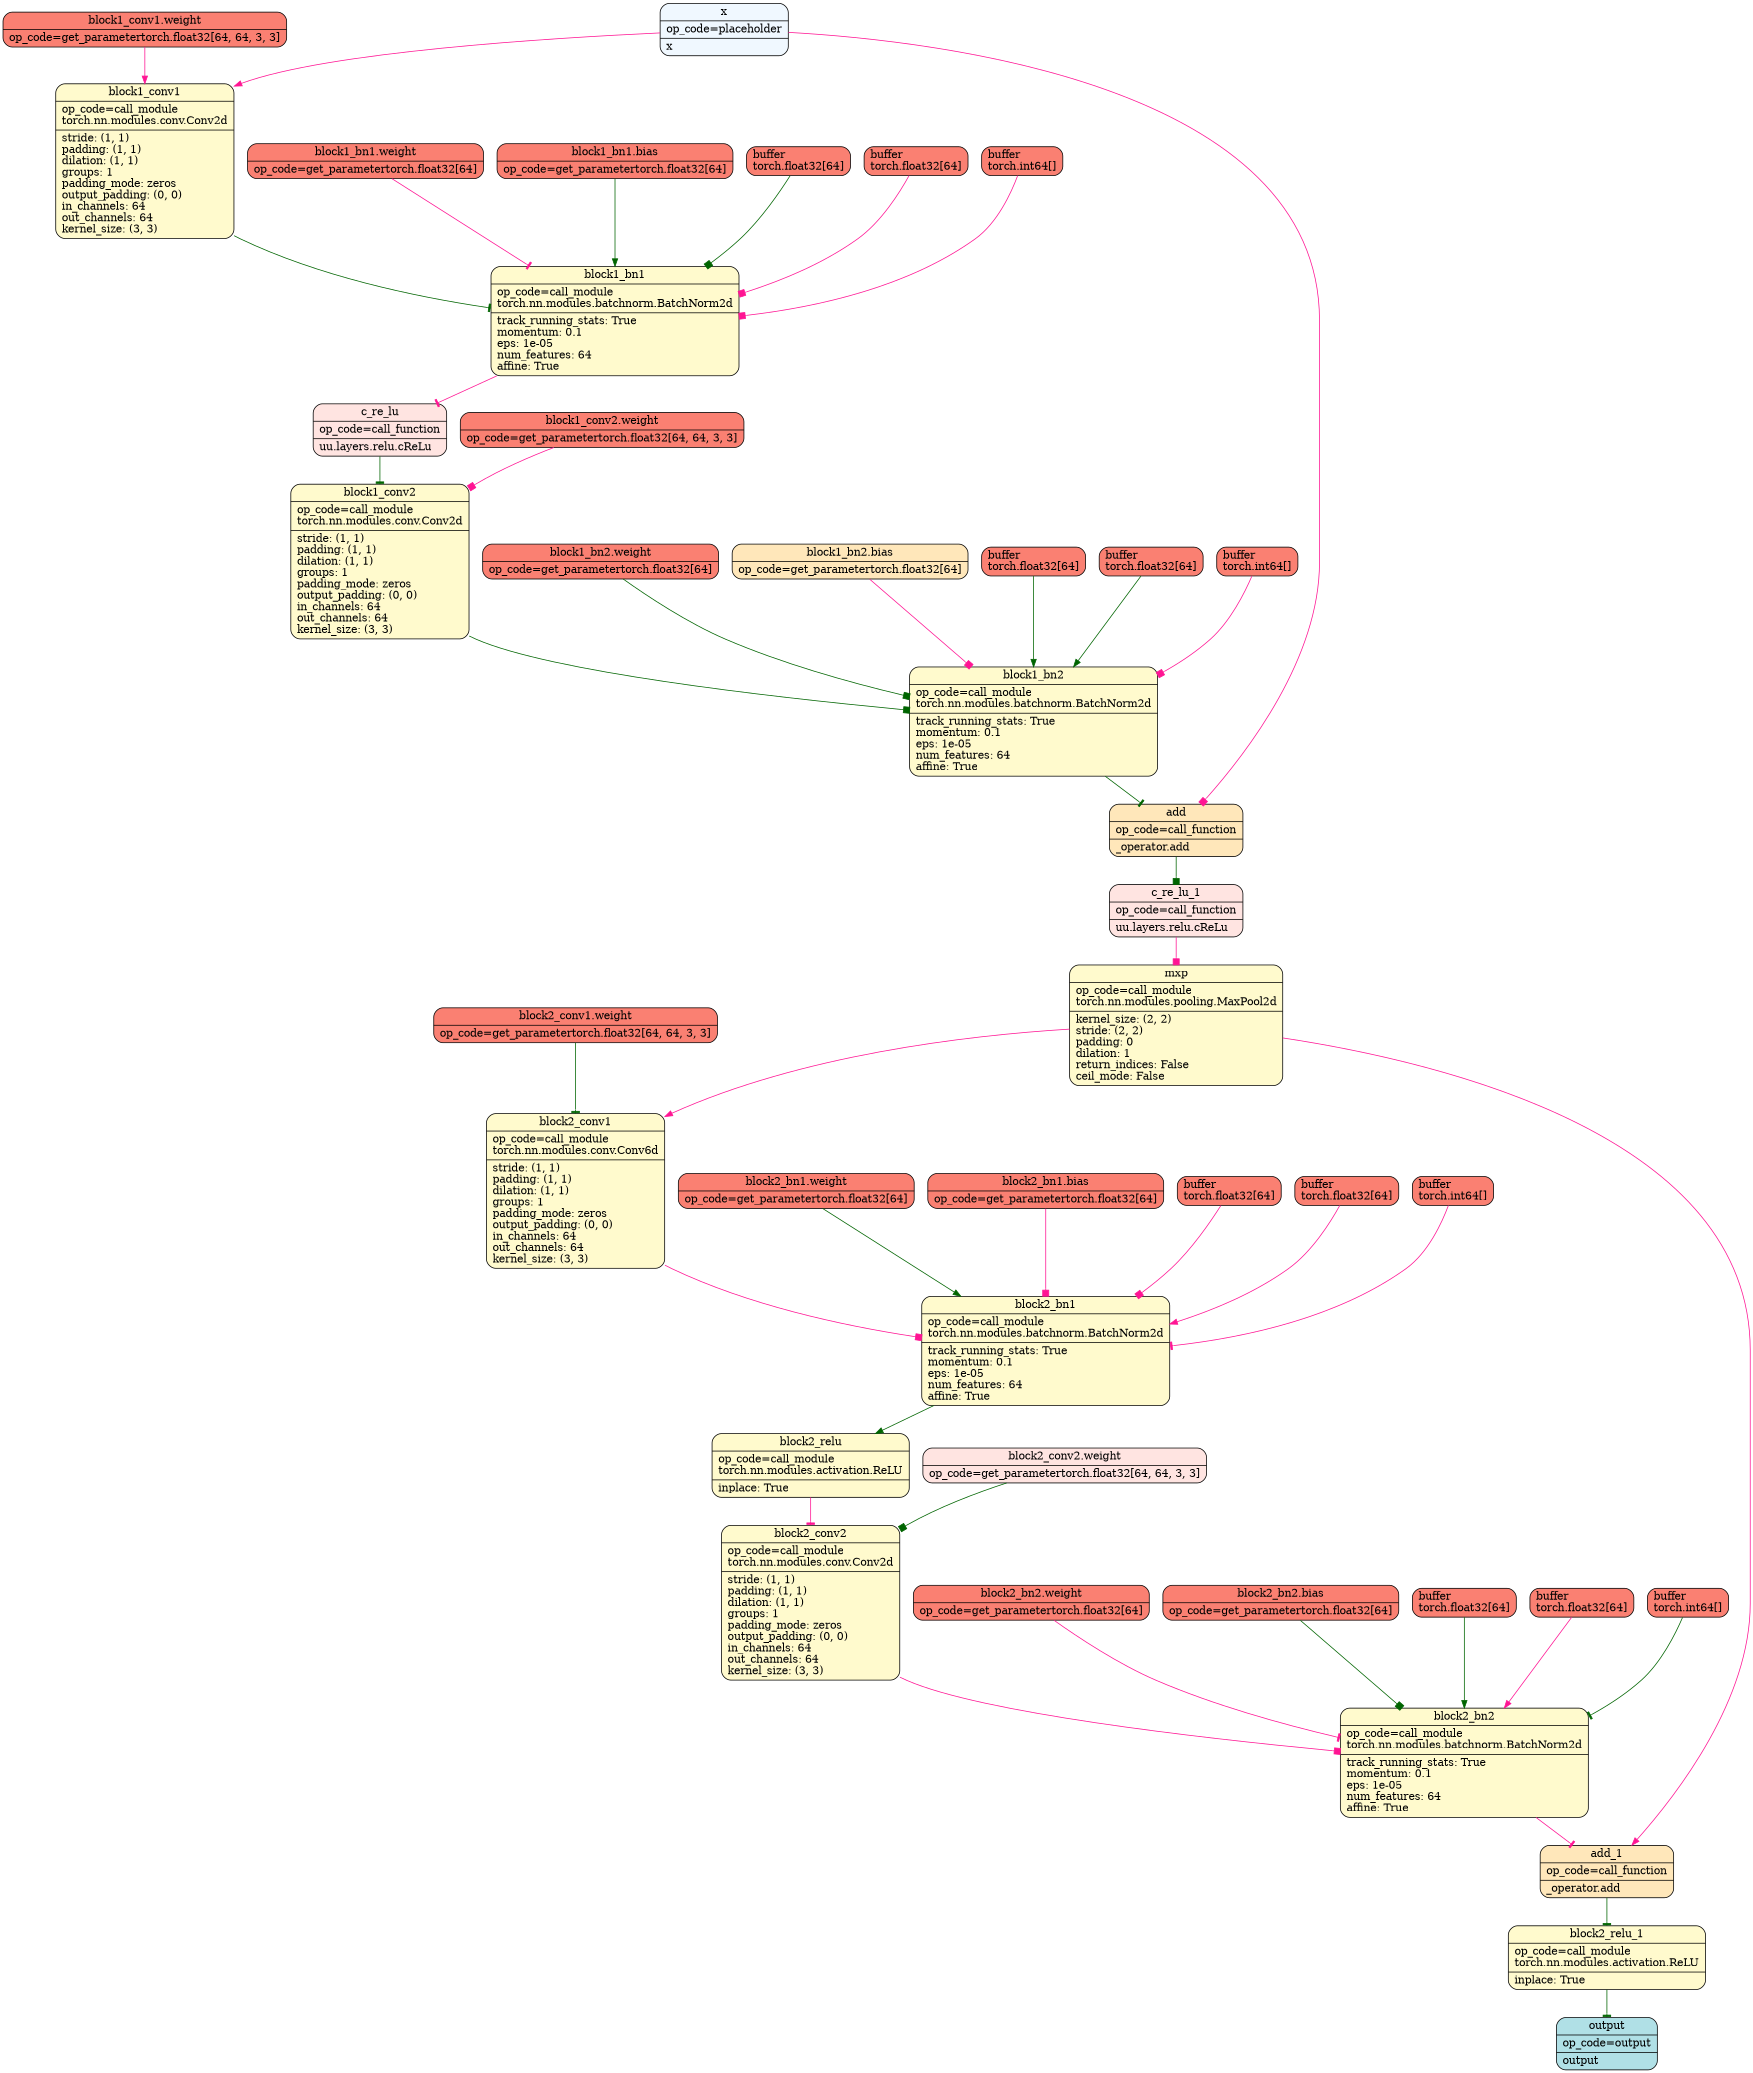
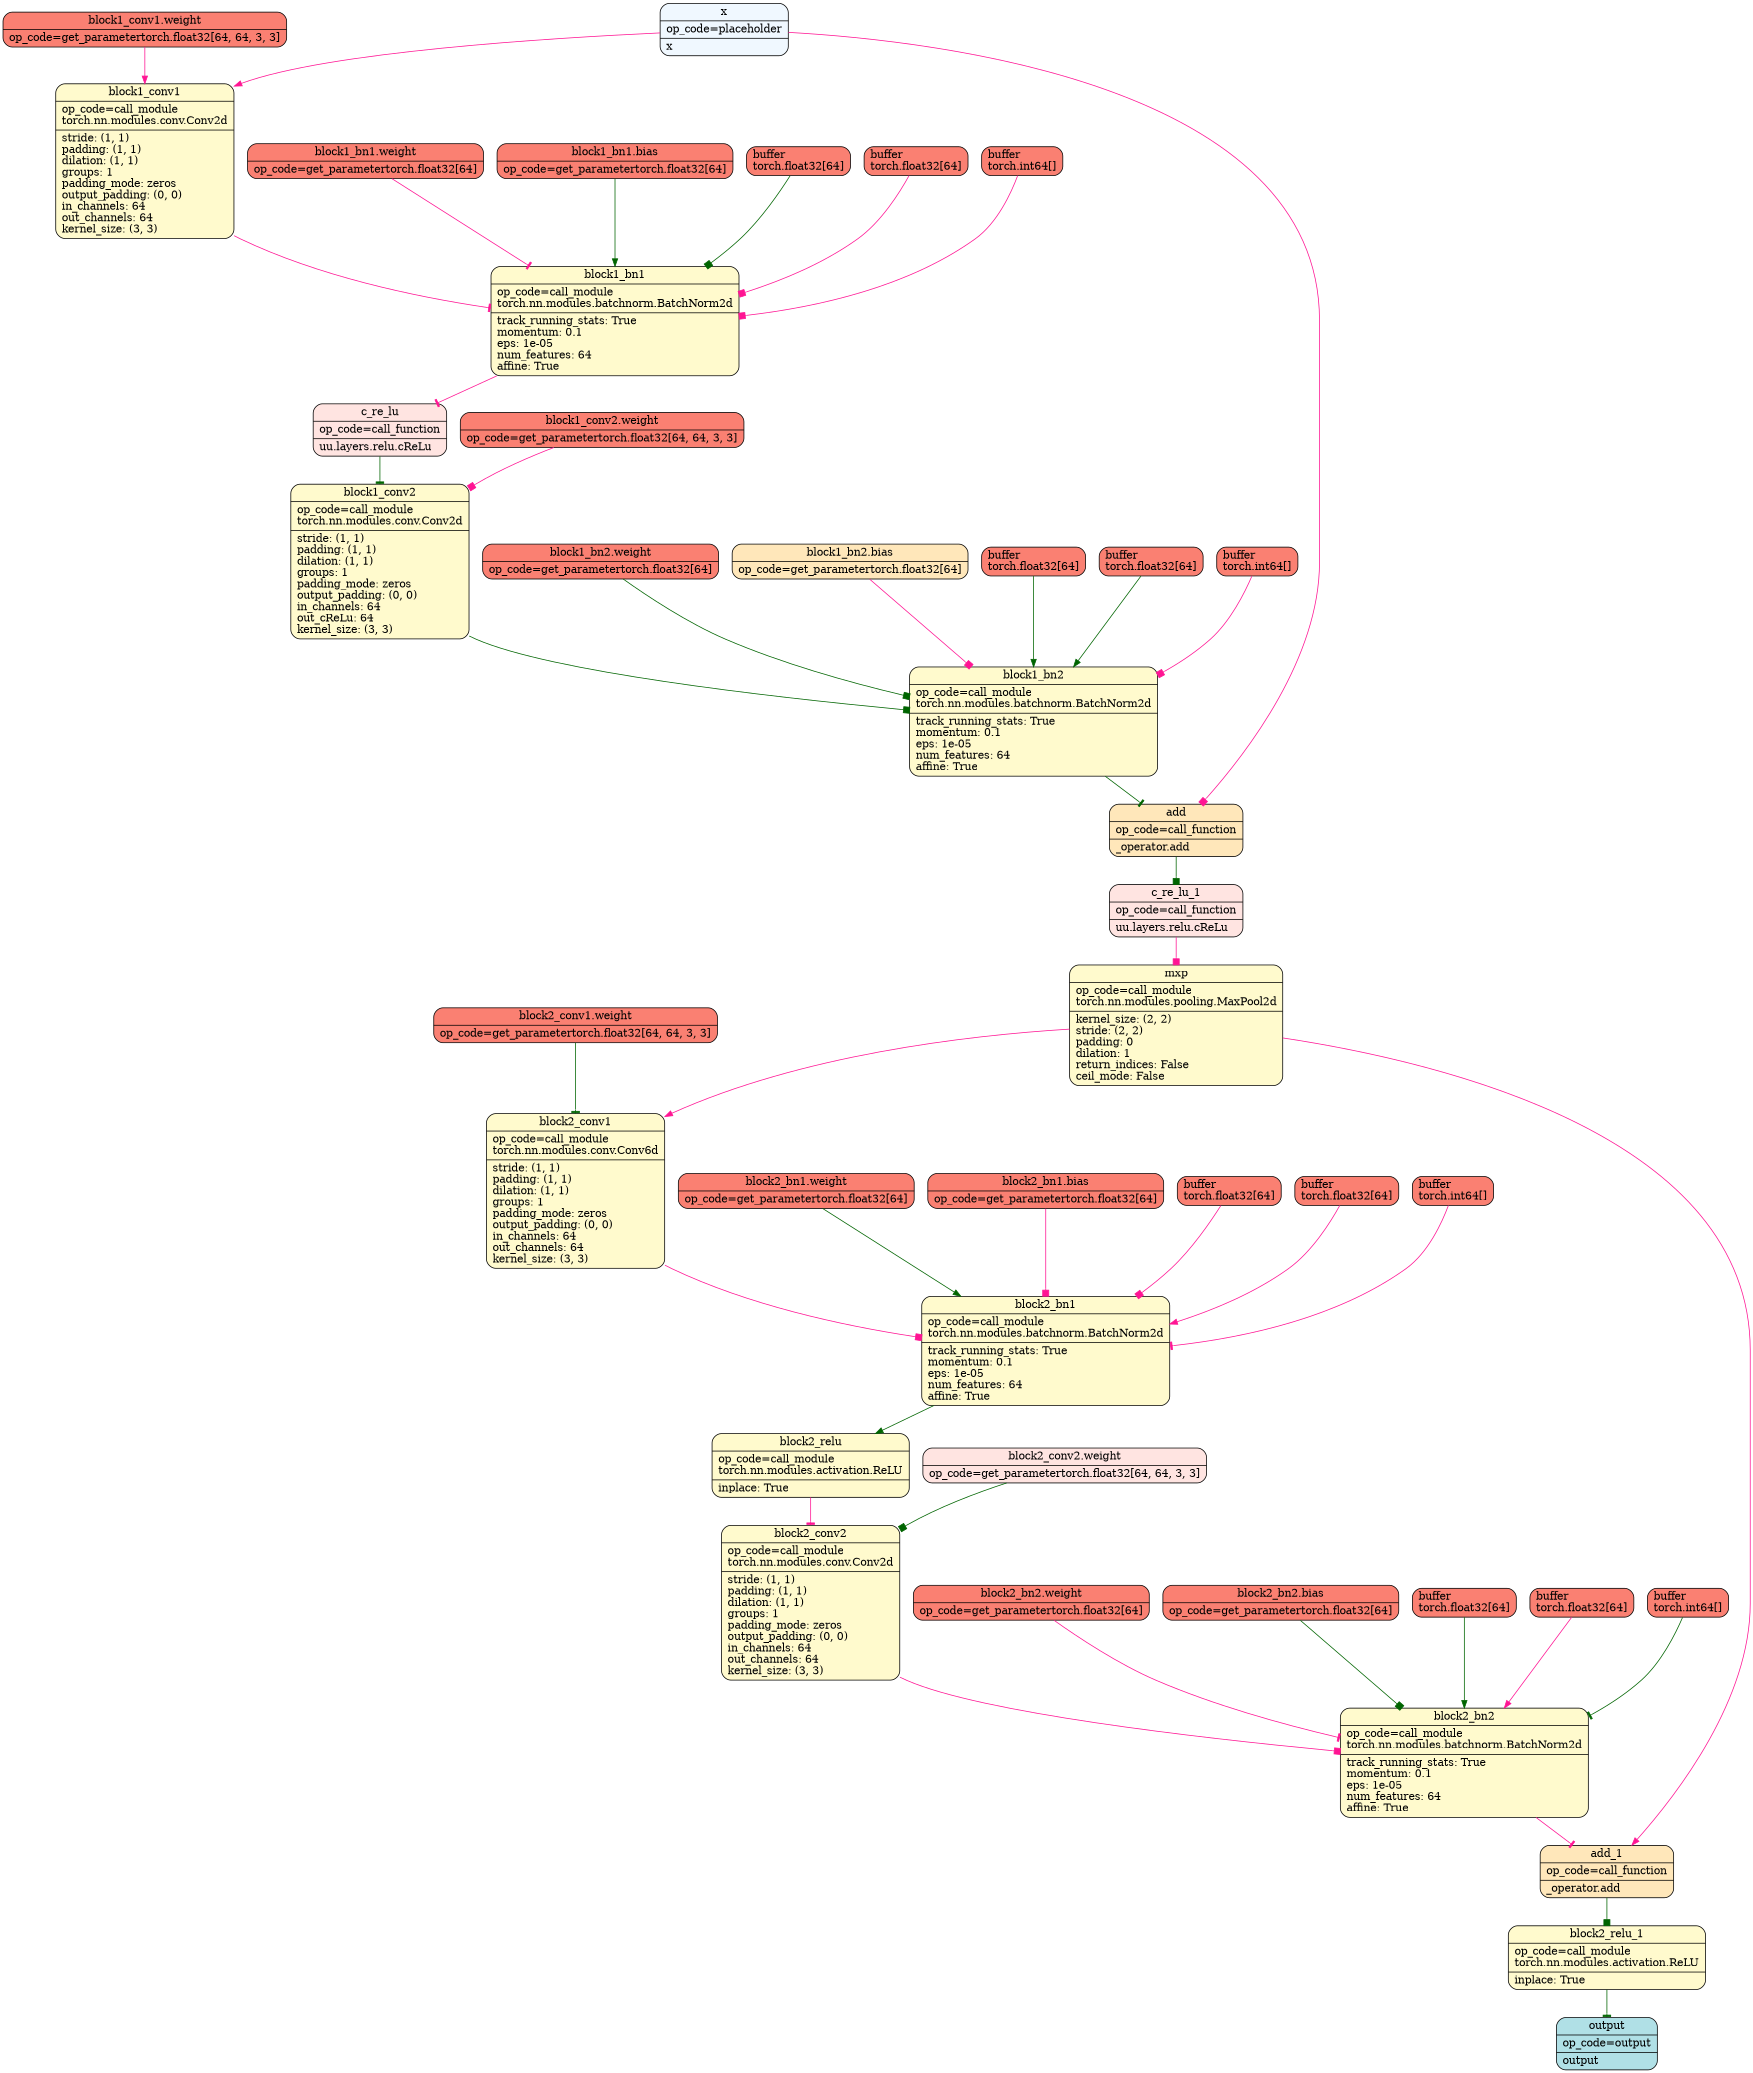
(358, 281) -> (358, 281)
(343, 618) -> (336, 618)
(1607, 1910) -> (1607, 1908)
